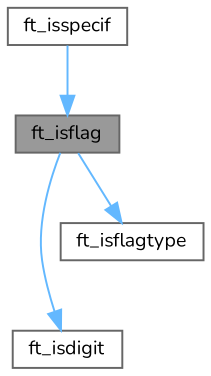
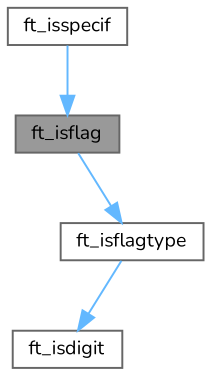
(41, 232) -> (105, 287)
